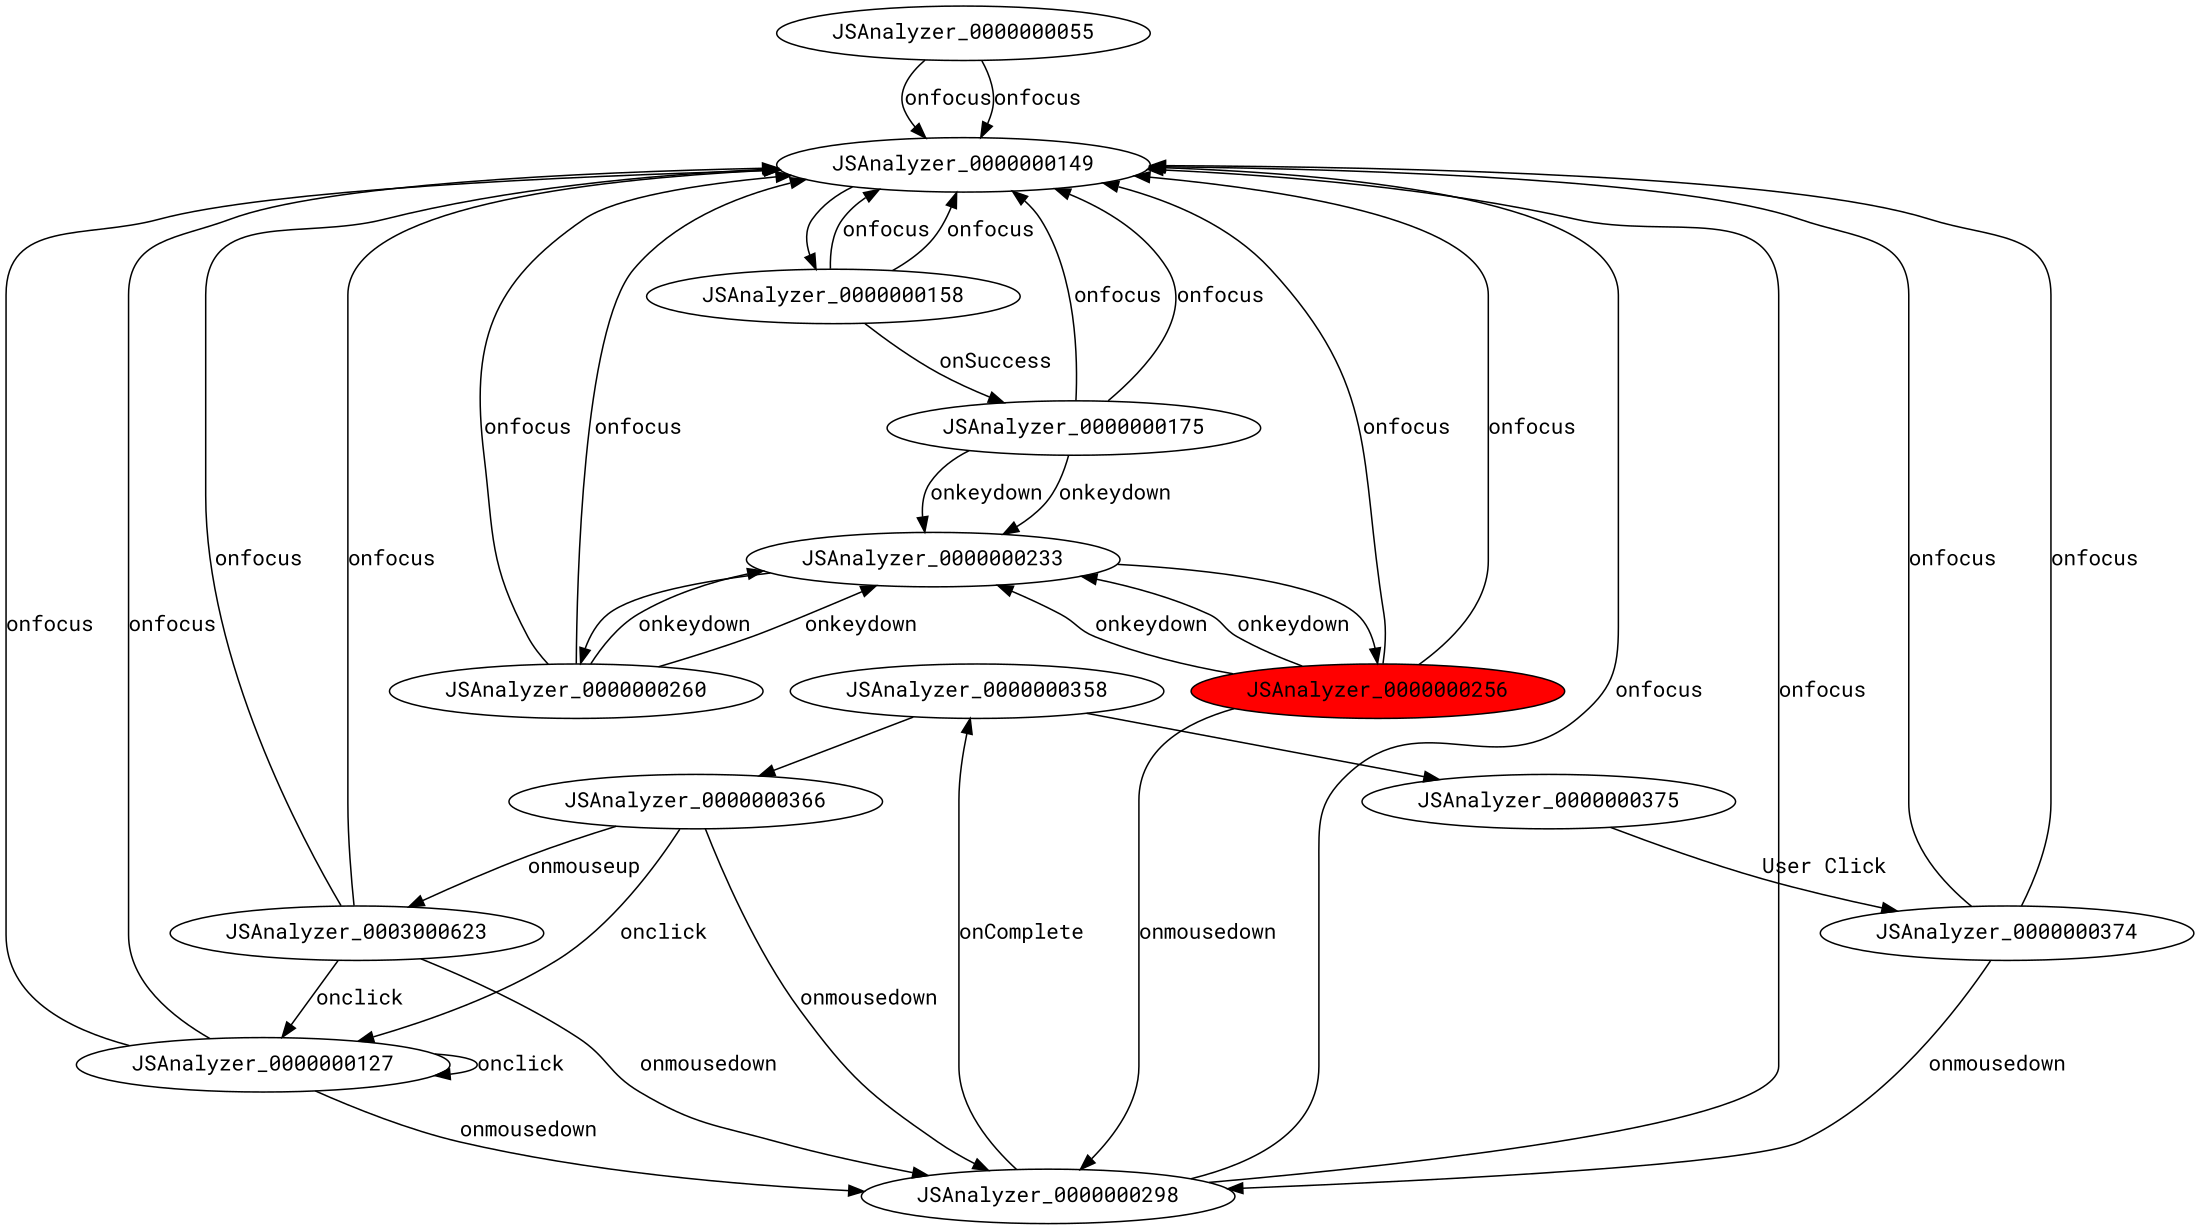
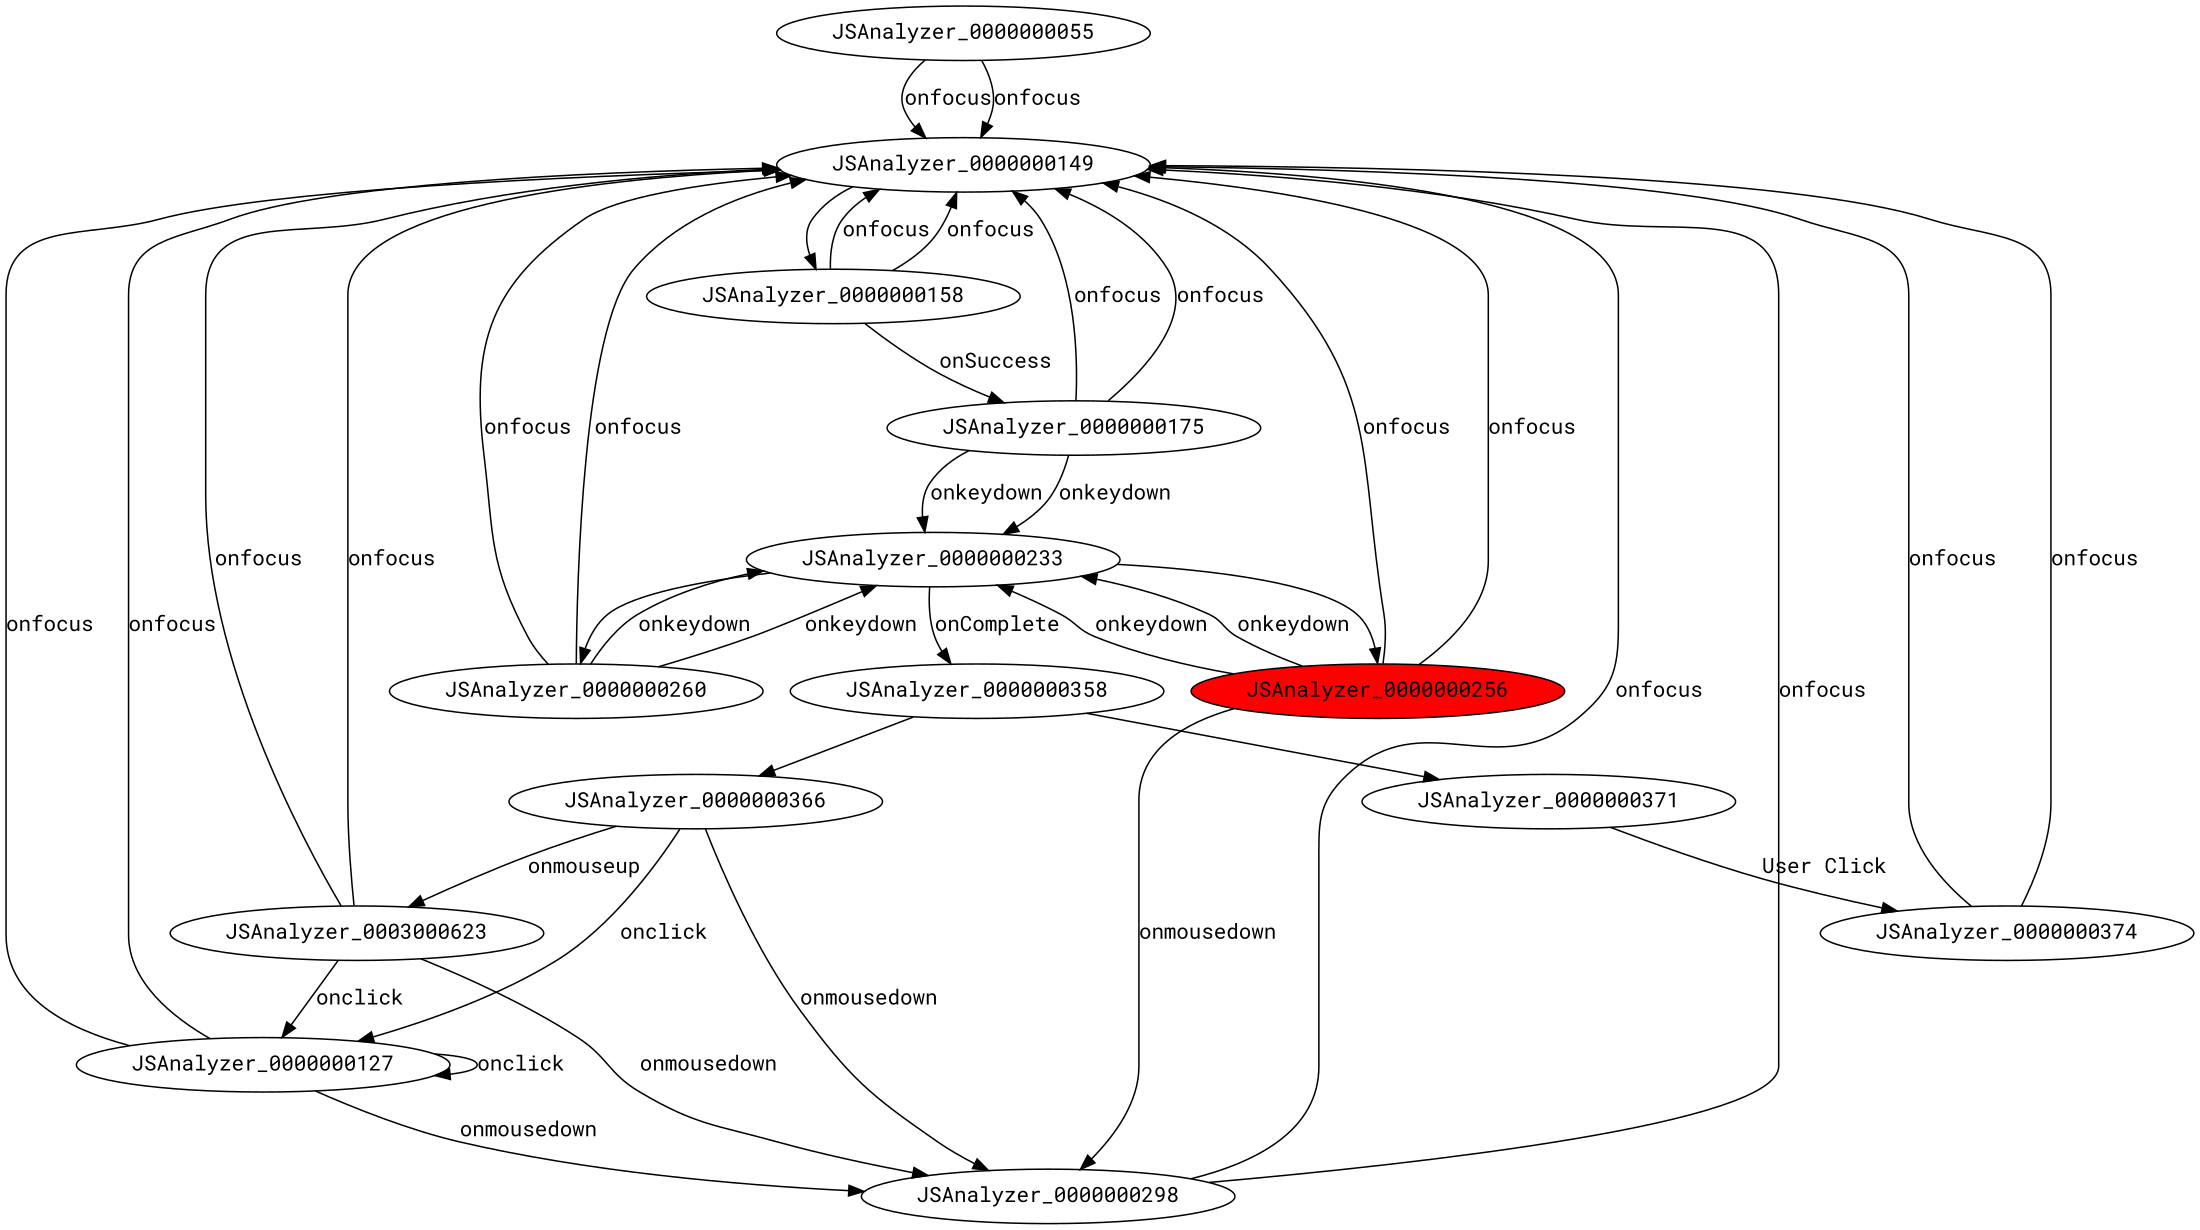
(1549, 802) -> (1549, 802)
(959, 960) -> (931, 620)
(1655, 1164) -> none
